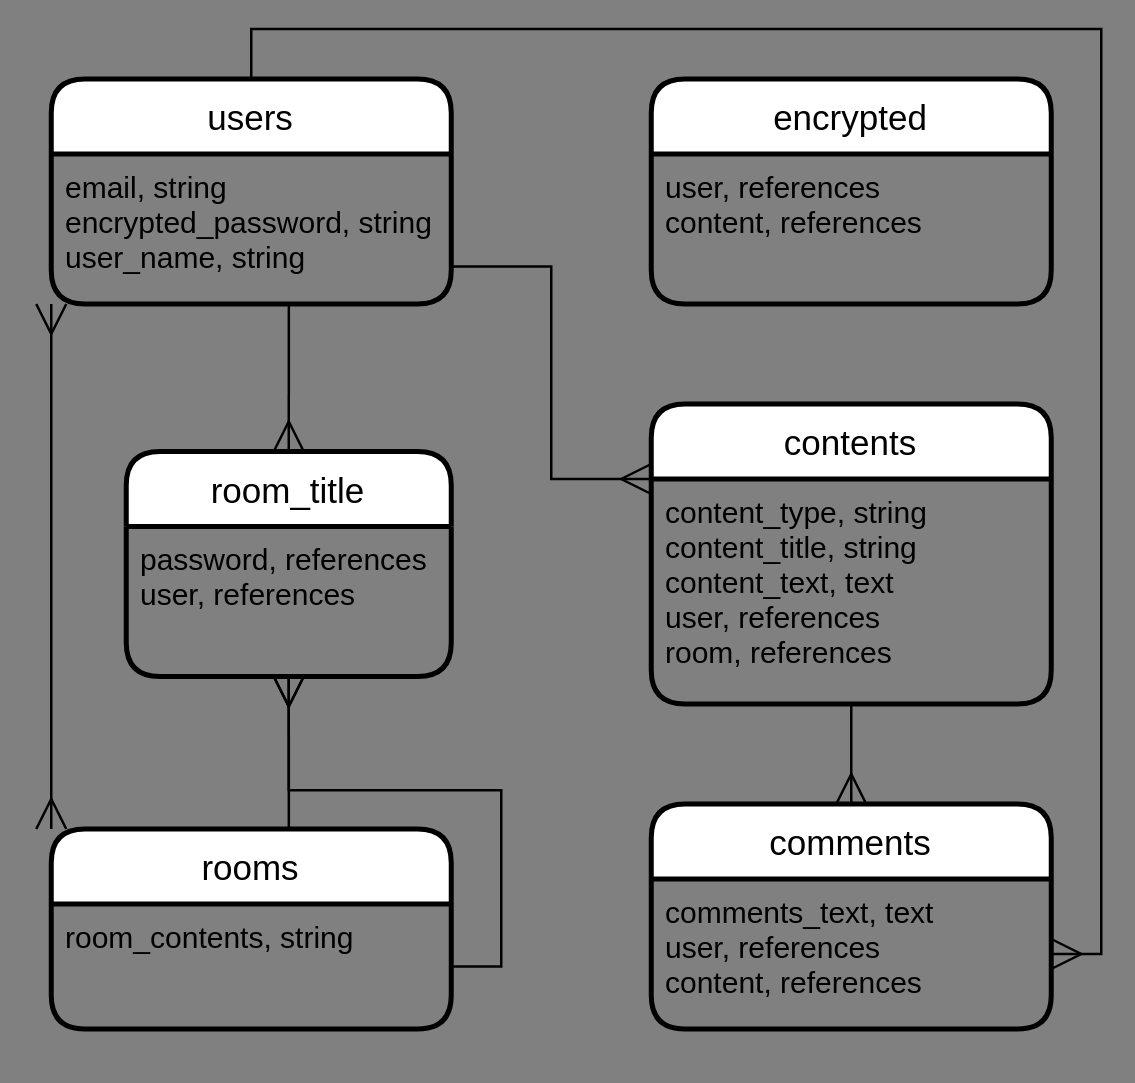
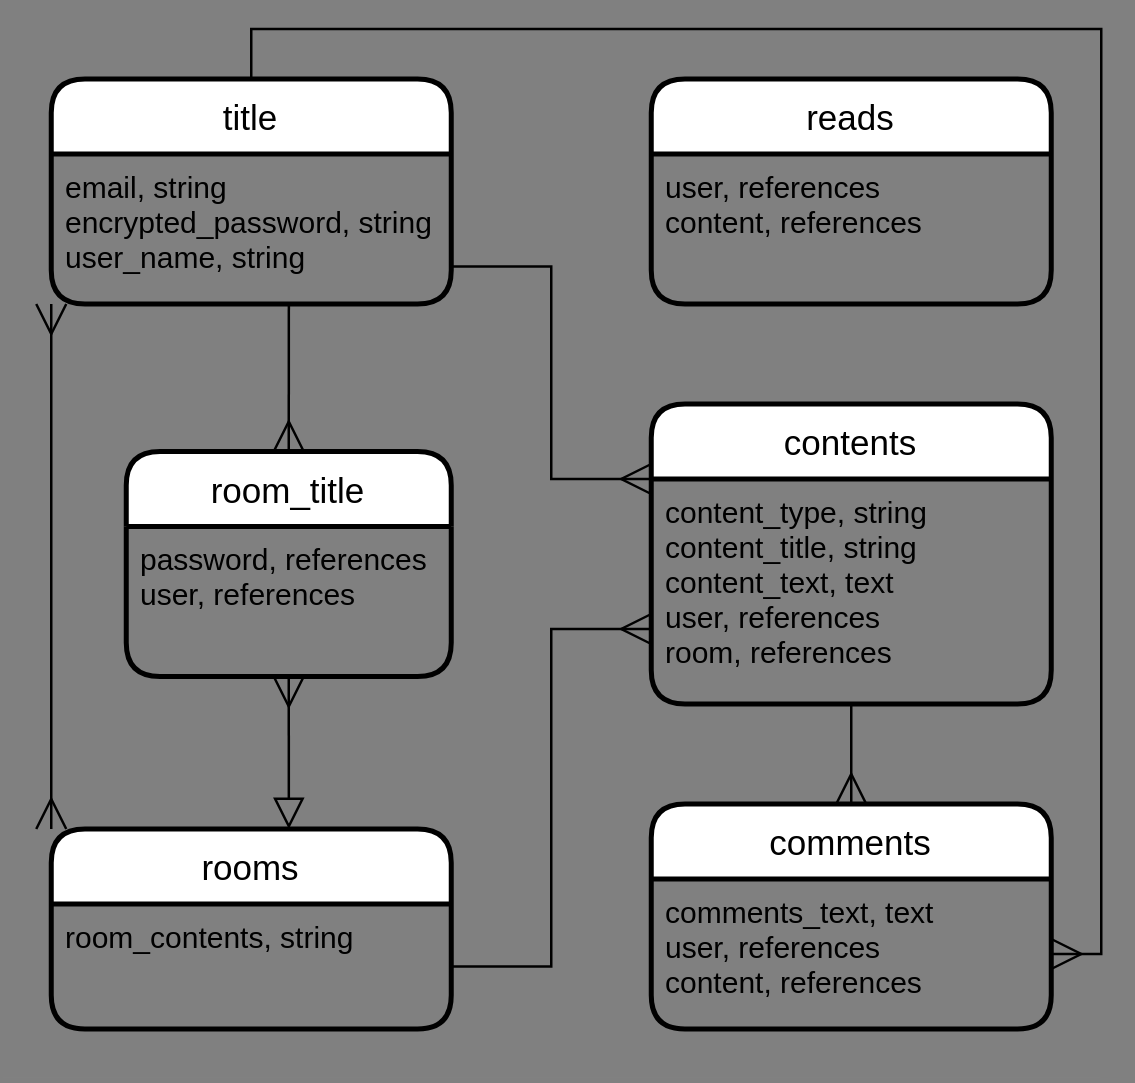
(250, 118) -> (250, 118)
(850, 118) -> (850, 118)
(487, 790) -> (551, 776)
(289, 811) -> (289, 797)
